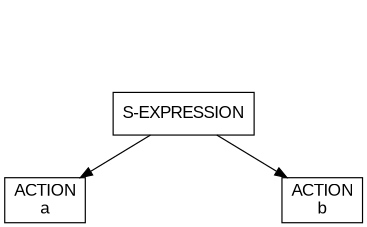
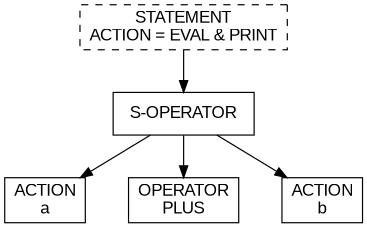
none -> (184, 27)
(184, 114) -> (184, 114)
none -> (184, 200)
